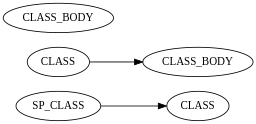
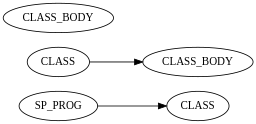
(58, 106) -> (58, 106)
